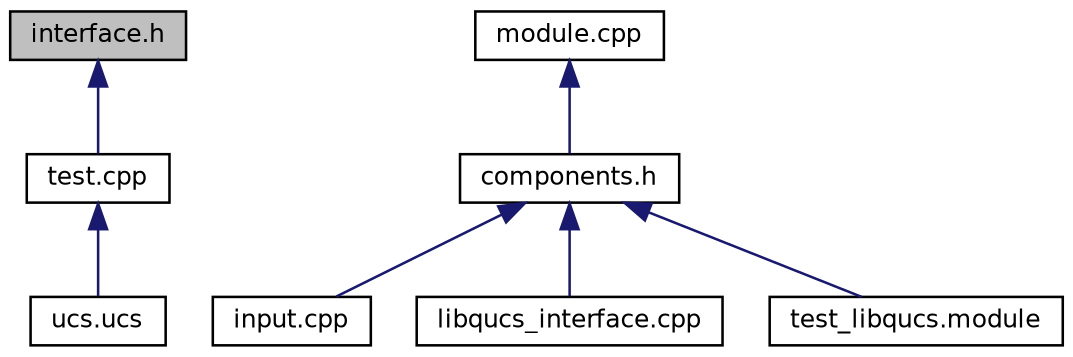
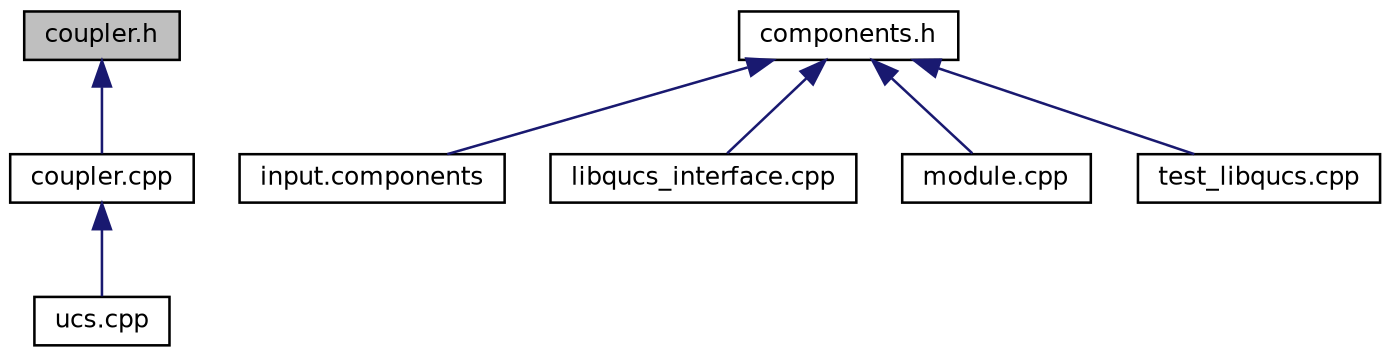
(98, 36) -> (102, 36)
(570, 120) -> (932, 116)
(98, 178) -> (102, 178)
(98, 321) -> (102, 321)
(292, 321) -> (372, 178)
(916, 321) -> (1259, 178)
